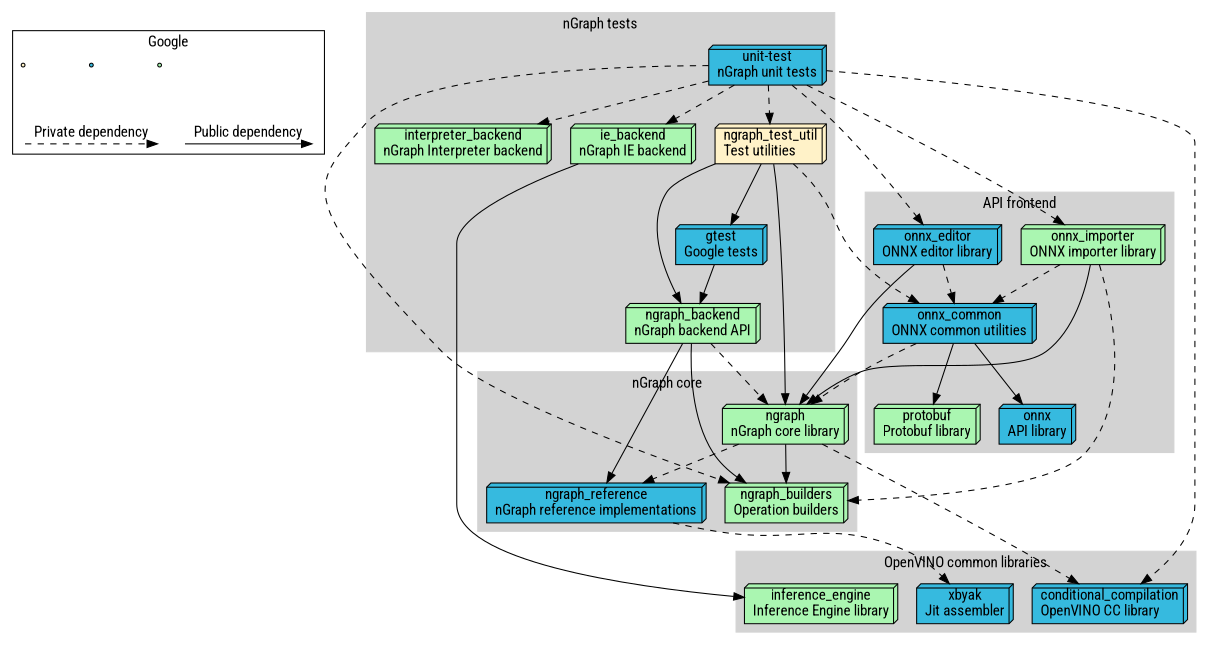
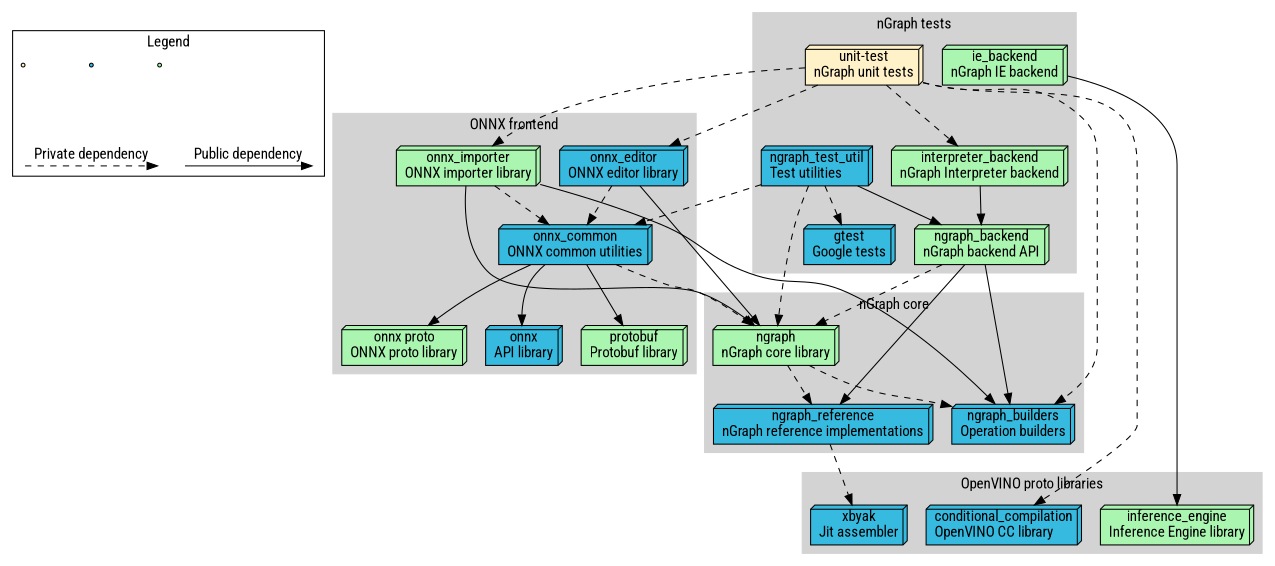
(169, 43) -> (169, 43)
(768, 65) -> (864, 65)
(769, 99) -> none
(705, 102) -> none
(771, 144) -> (817, 166)
(748, 189) -> (831, 200)
(1020, 204) -> (514, 125)
(709, 279) -> (981, 200)
(782, 279) -> (789, 249)
none -> (404, 345)
(786, 458) -> (873, 391)
(1070, 464) -> (797, 282)
(786, 503) -> (1013, 424)
(947, 510) -> none
(966, 563) -> (1032, 485)
